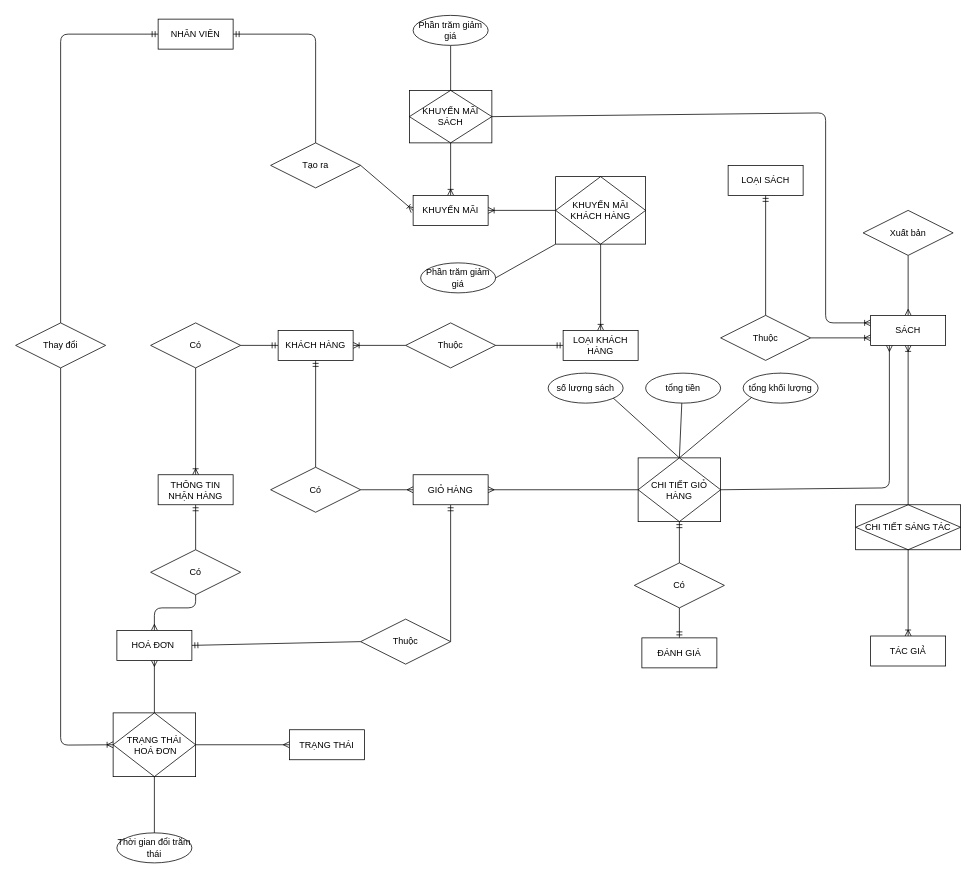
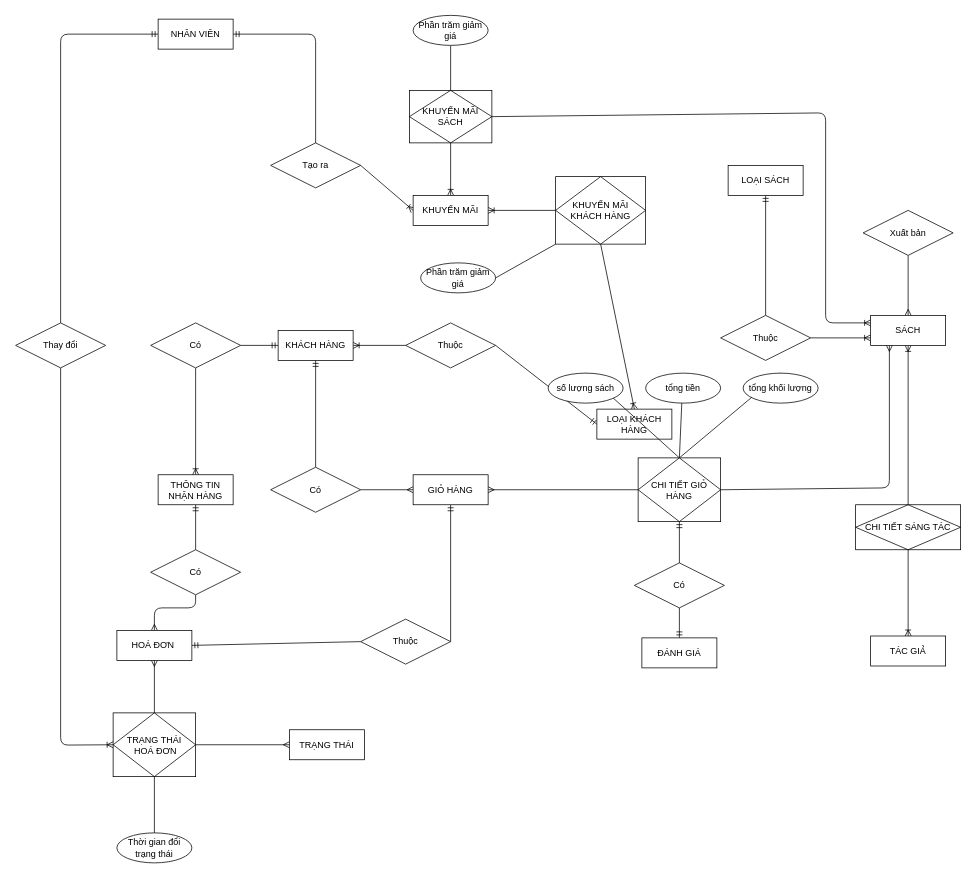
(600, 345) -> (634, 424)
(154, 848) -> (154, 848)
